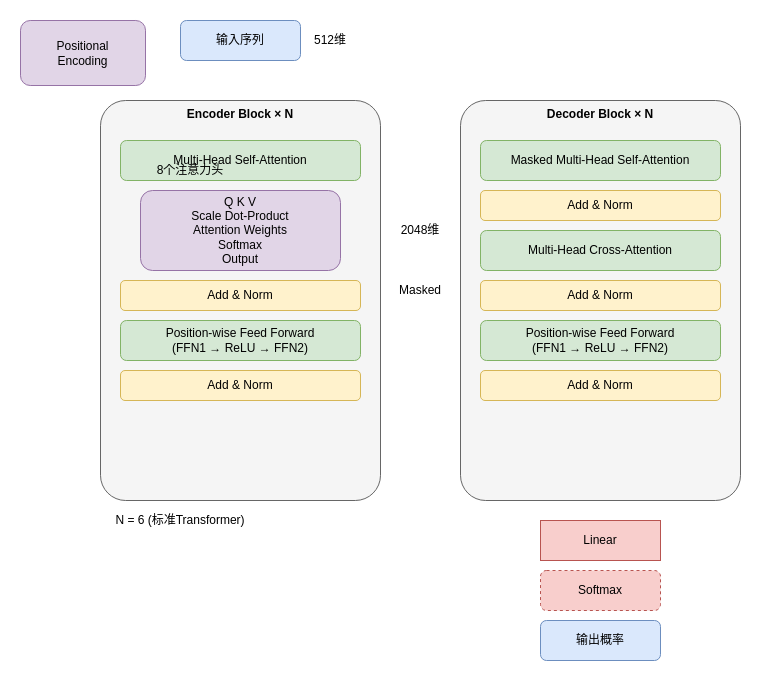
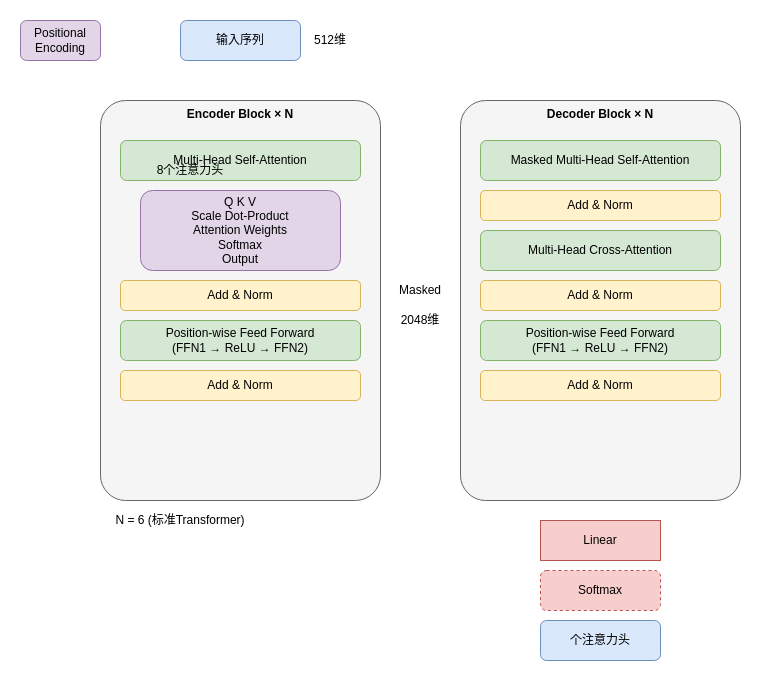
(83, 53) -> (61, 41)
(421, 231) -> (421, 321)
(601, 641) -> (601, 641)
